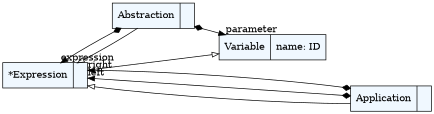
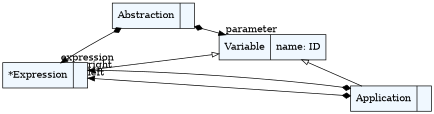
(111, 45) -> none
(222, 99) -> (335, 74)
